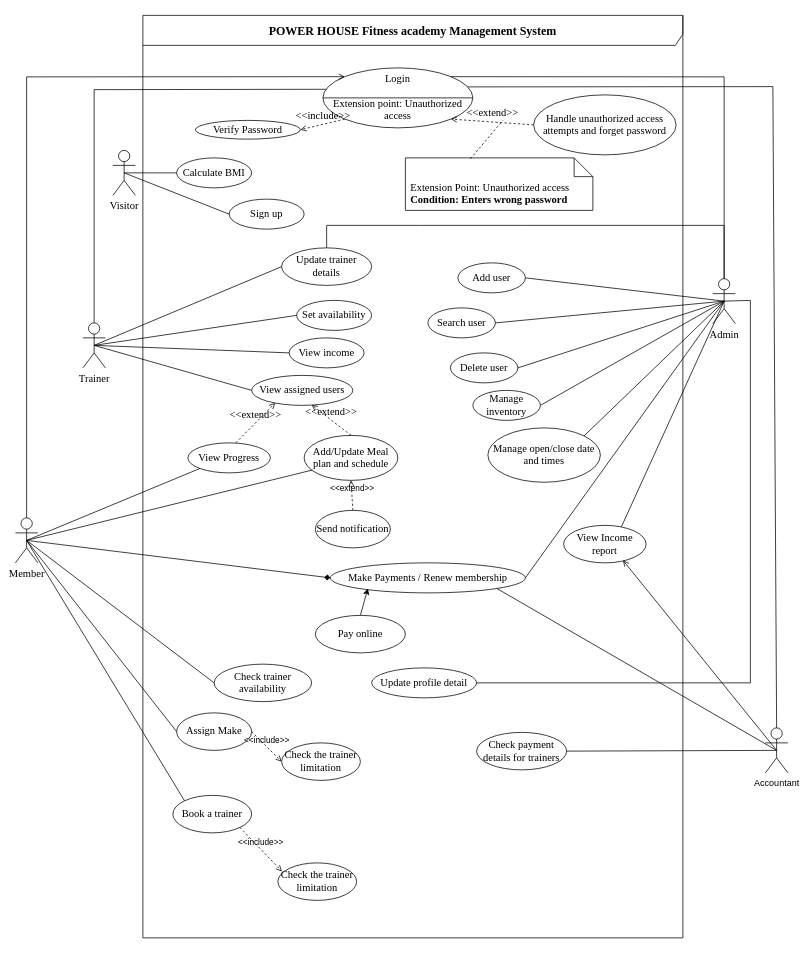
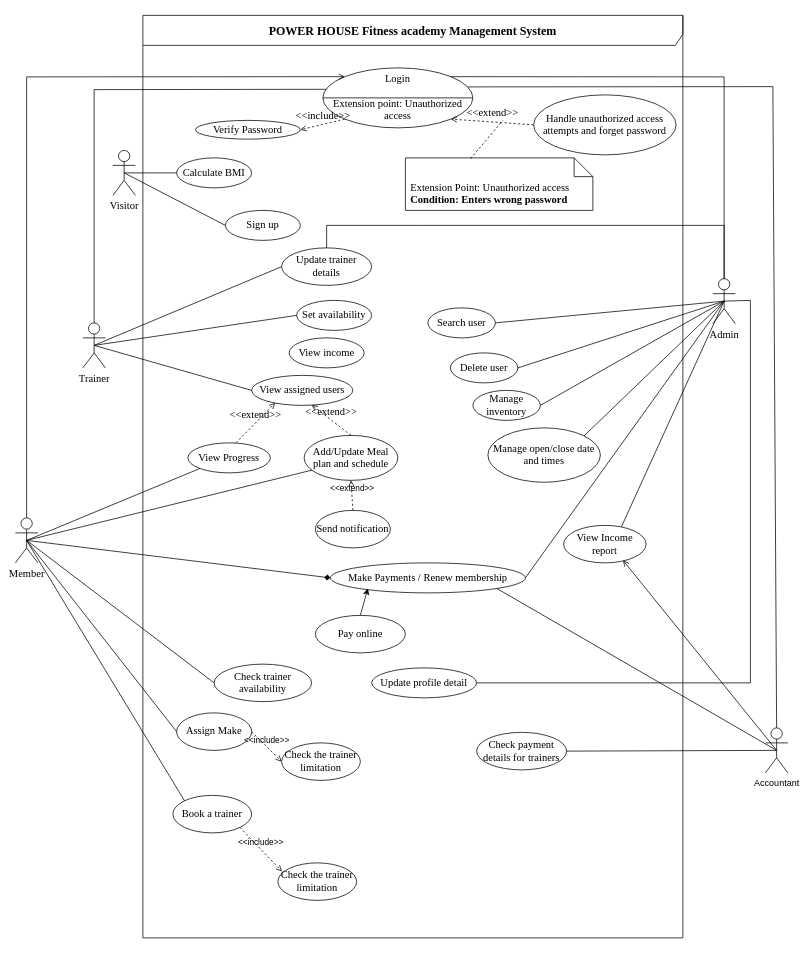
(267, 214) -> (263, 225)
(492, 278) -> none
(622, 289) -> none
(195, 349) -> none
